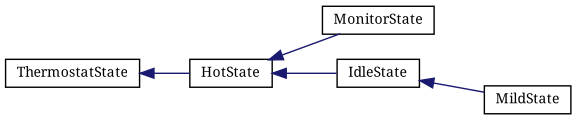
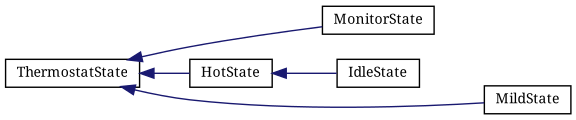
(311, 44) -> (232, 40)
(459, 88) -> (309, 107)
